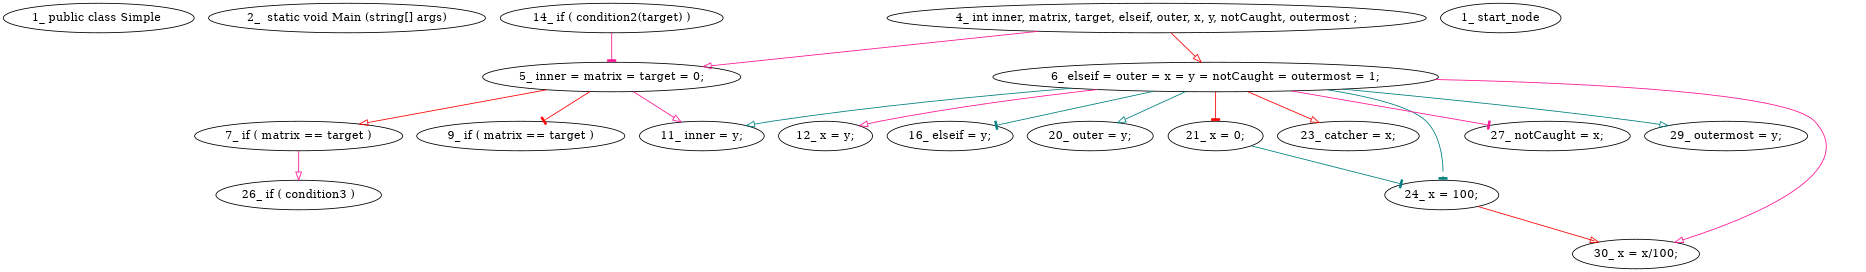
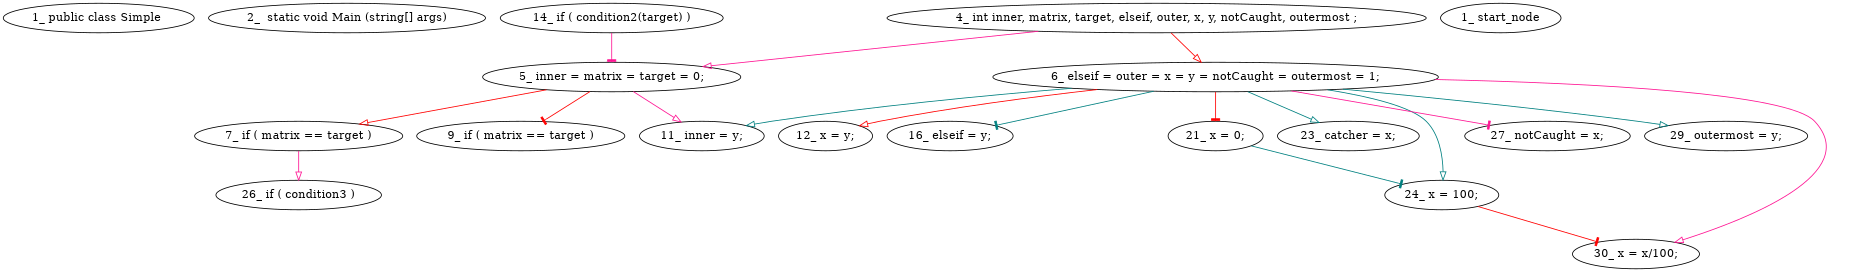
(1386, 102) -> (1386, 102)
(982, 104) -> (982, 104)
(1280, 105) -> (1280, 105)
(1090, 136) -> none
(1536, 224) -> (1536, 224)
